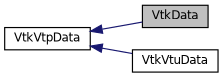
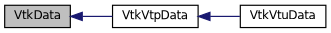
(122, 26) -> (98, 16)
